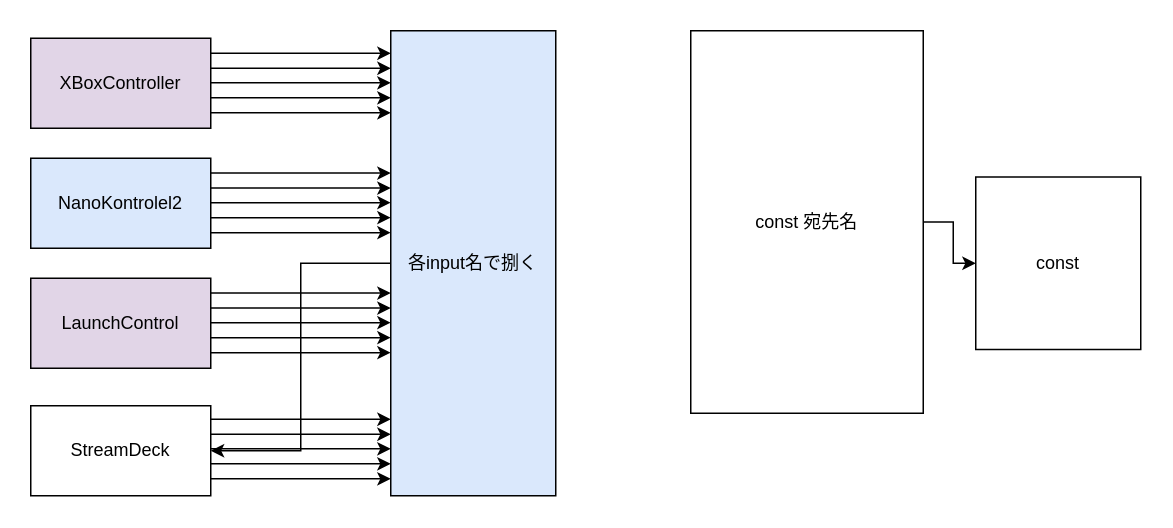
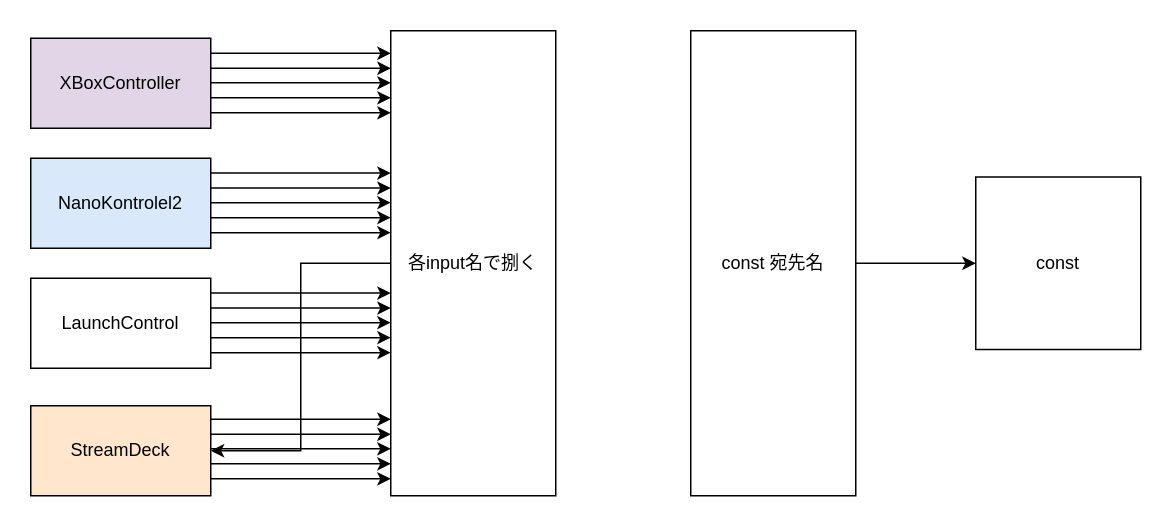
(807, 222) -> (773, 263)
(473, 263) -> (473, 263)
(121, 323) -> (121, 323)
(121, 451) -> (121, 451)
